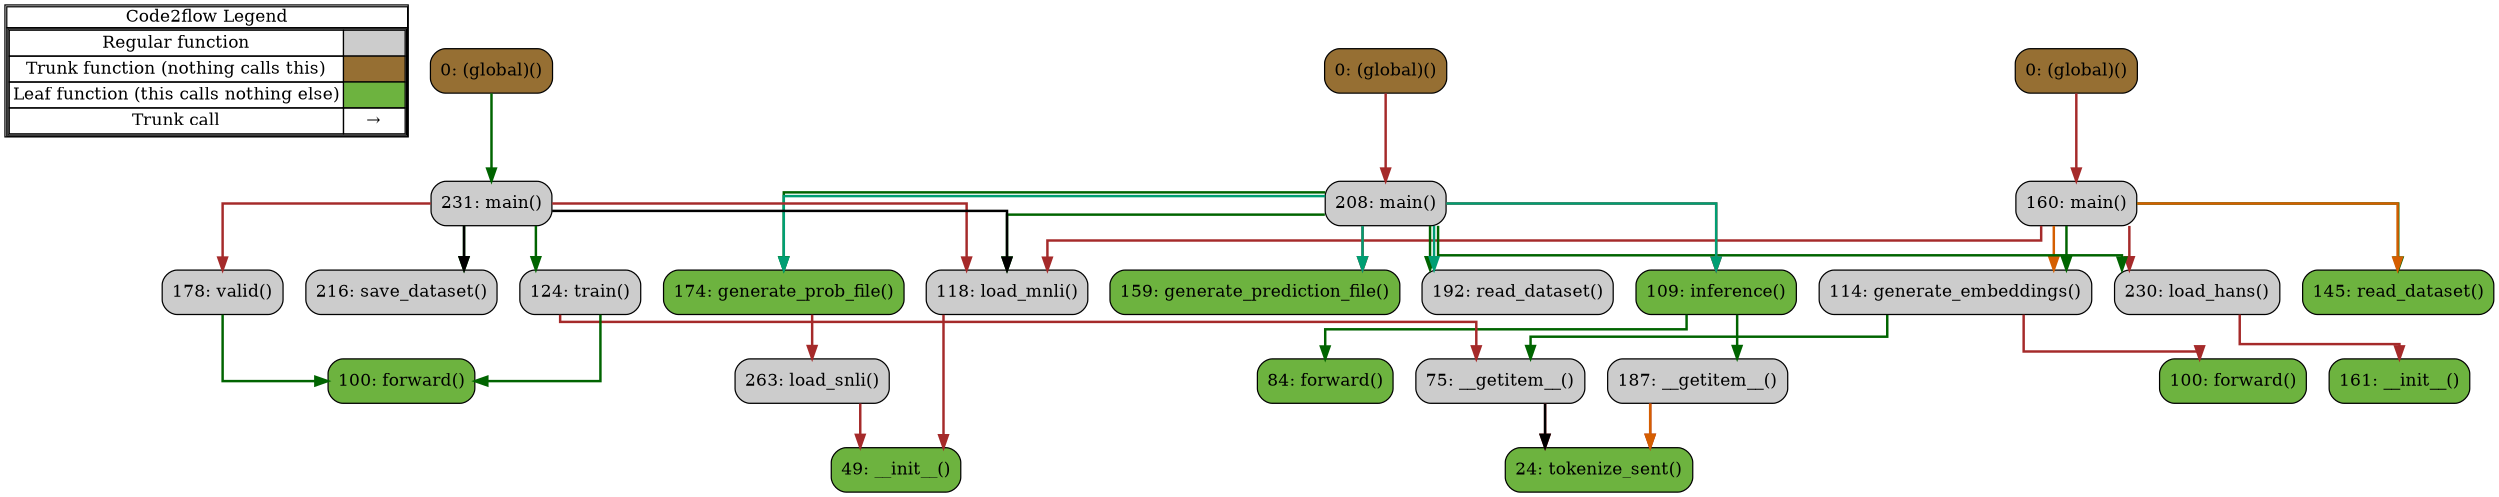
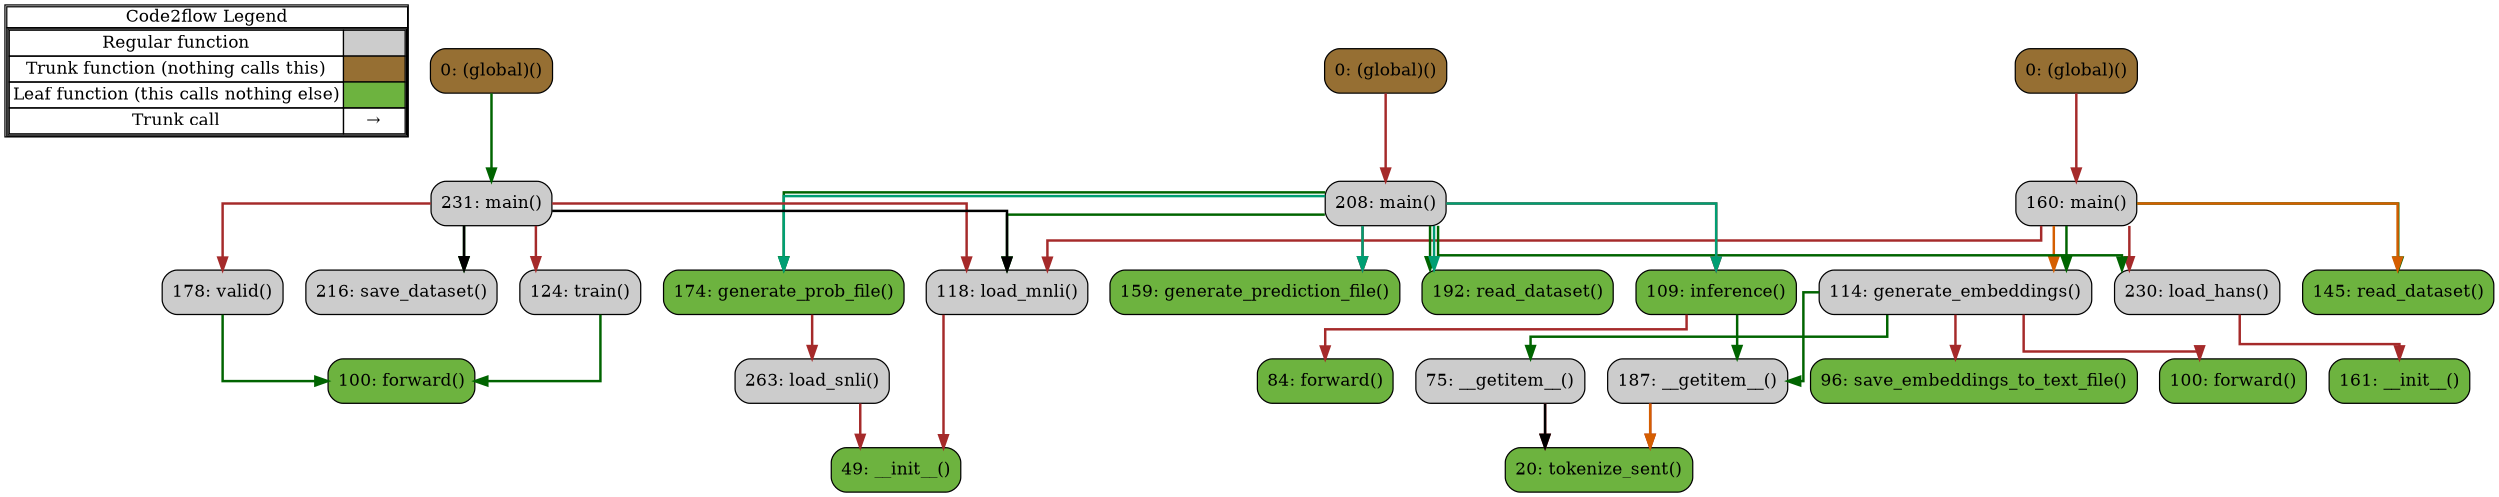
(536, 242) -> (536, 242)
(1518, 292) -> (1518, 292)
(1027, 322) -> none
none -> (1803, 328)
(1505, 329) -> (1505, 329)
none -> (1974, 381)
(1599, 470) -> (1599, 470)
